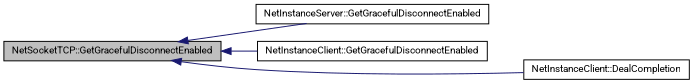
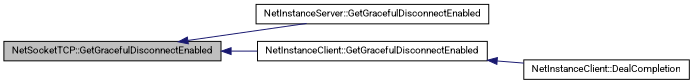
(352, 73) -> (511, 62)
